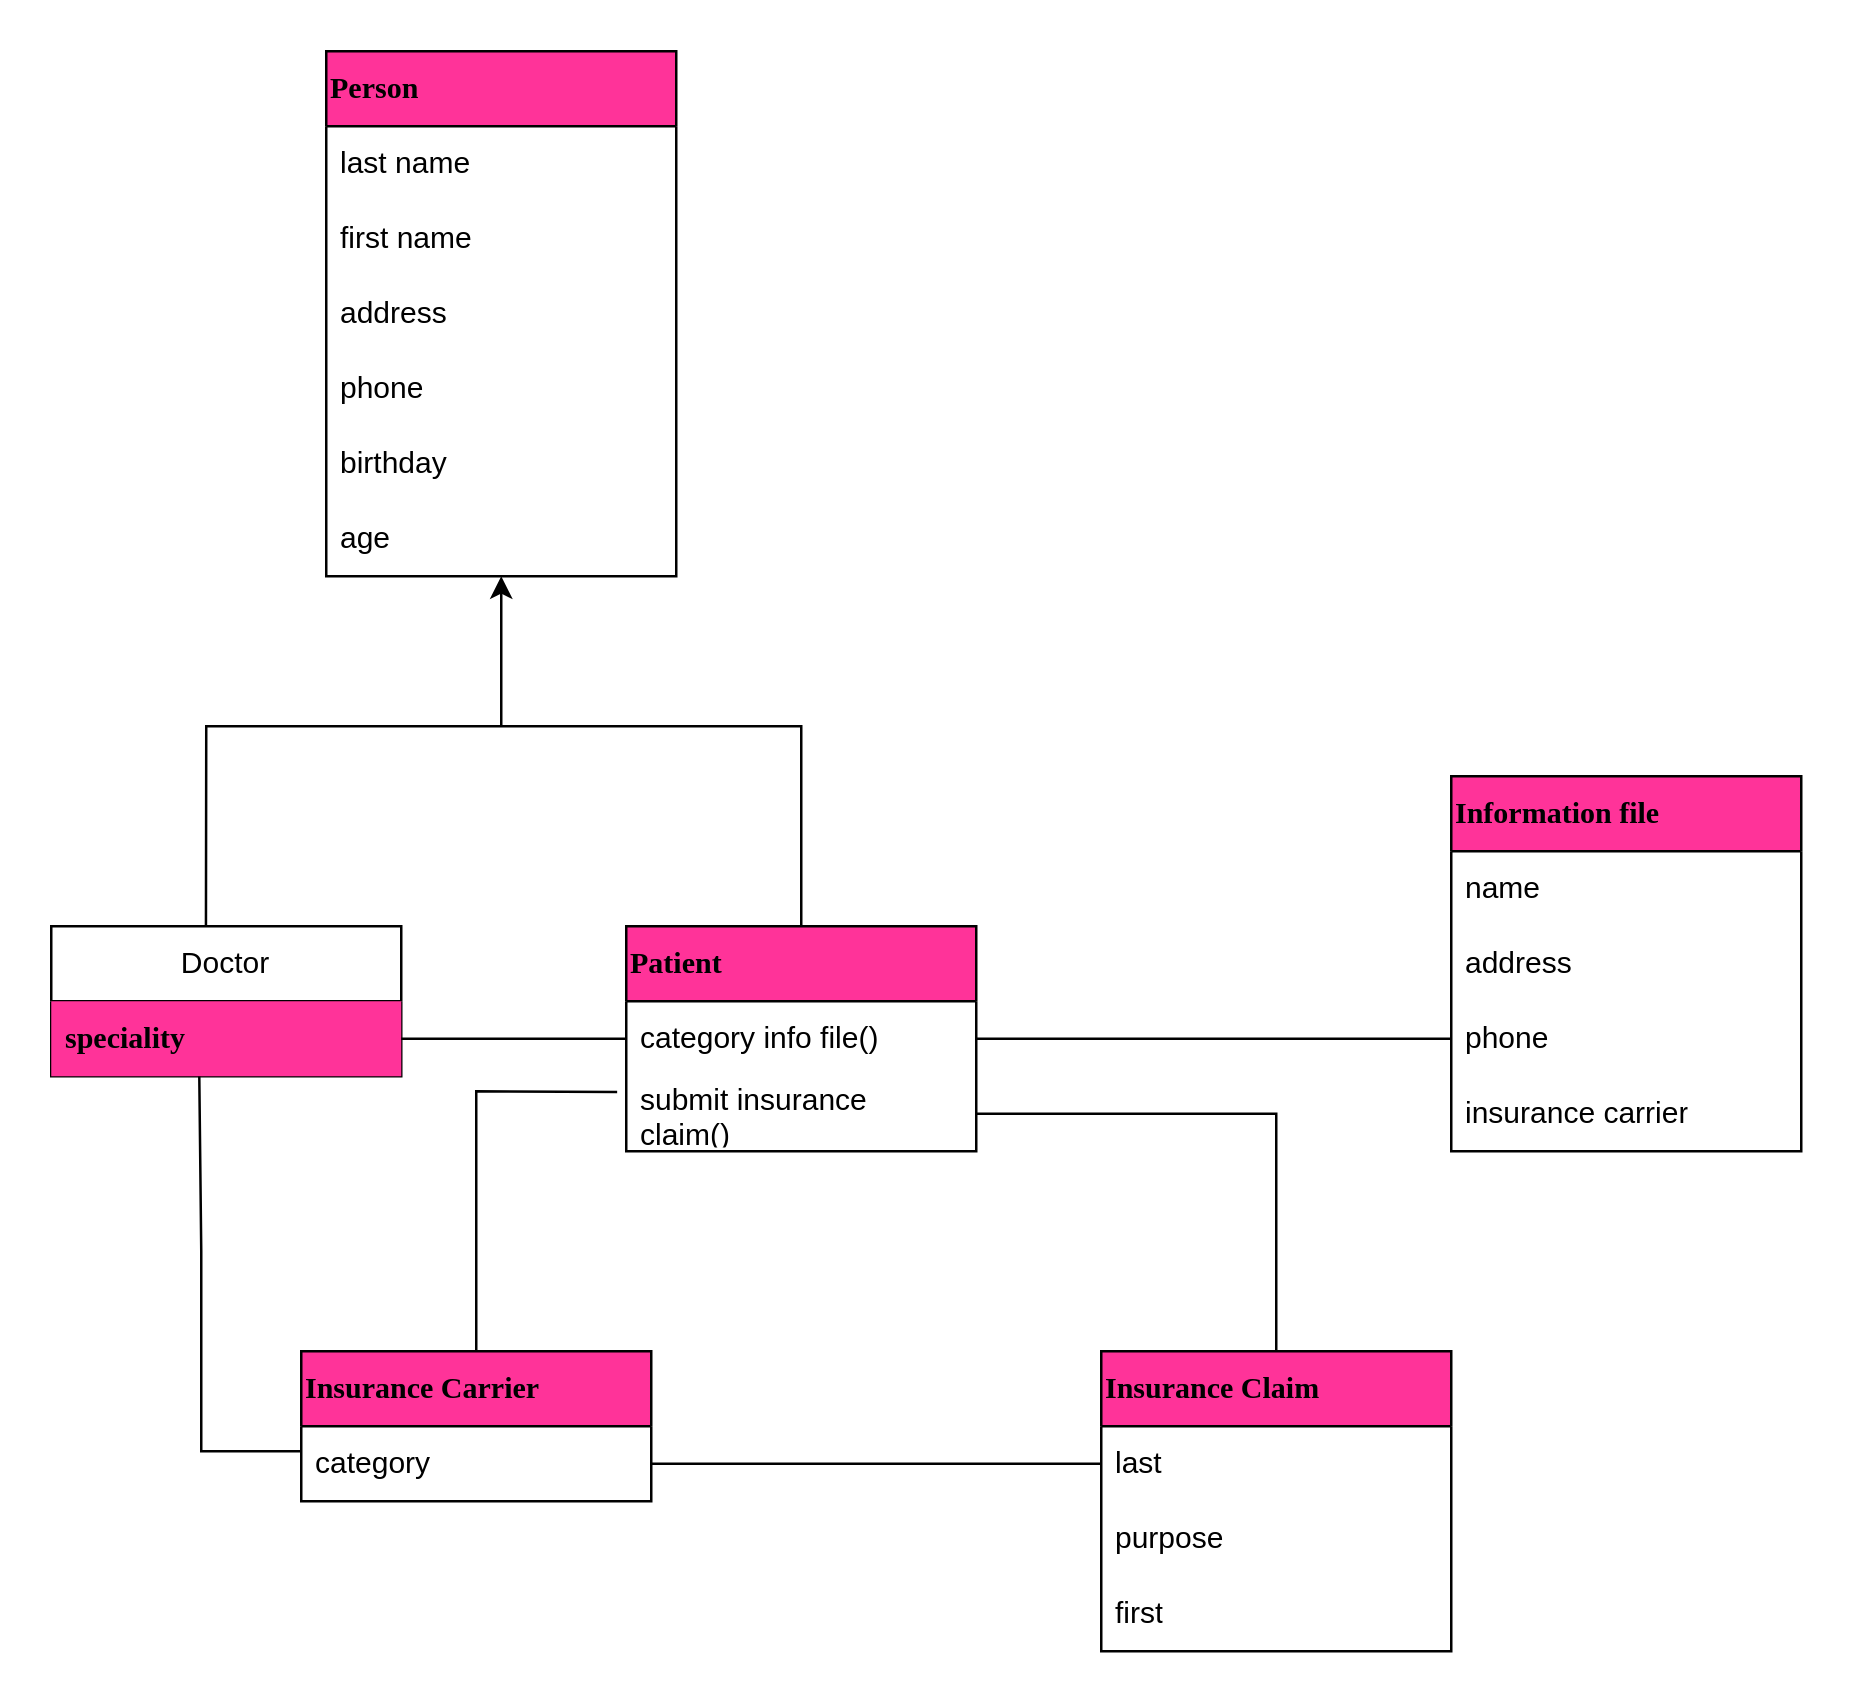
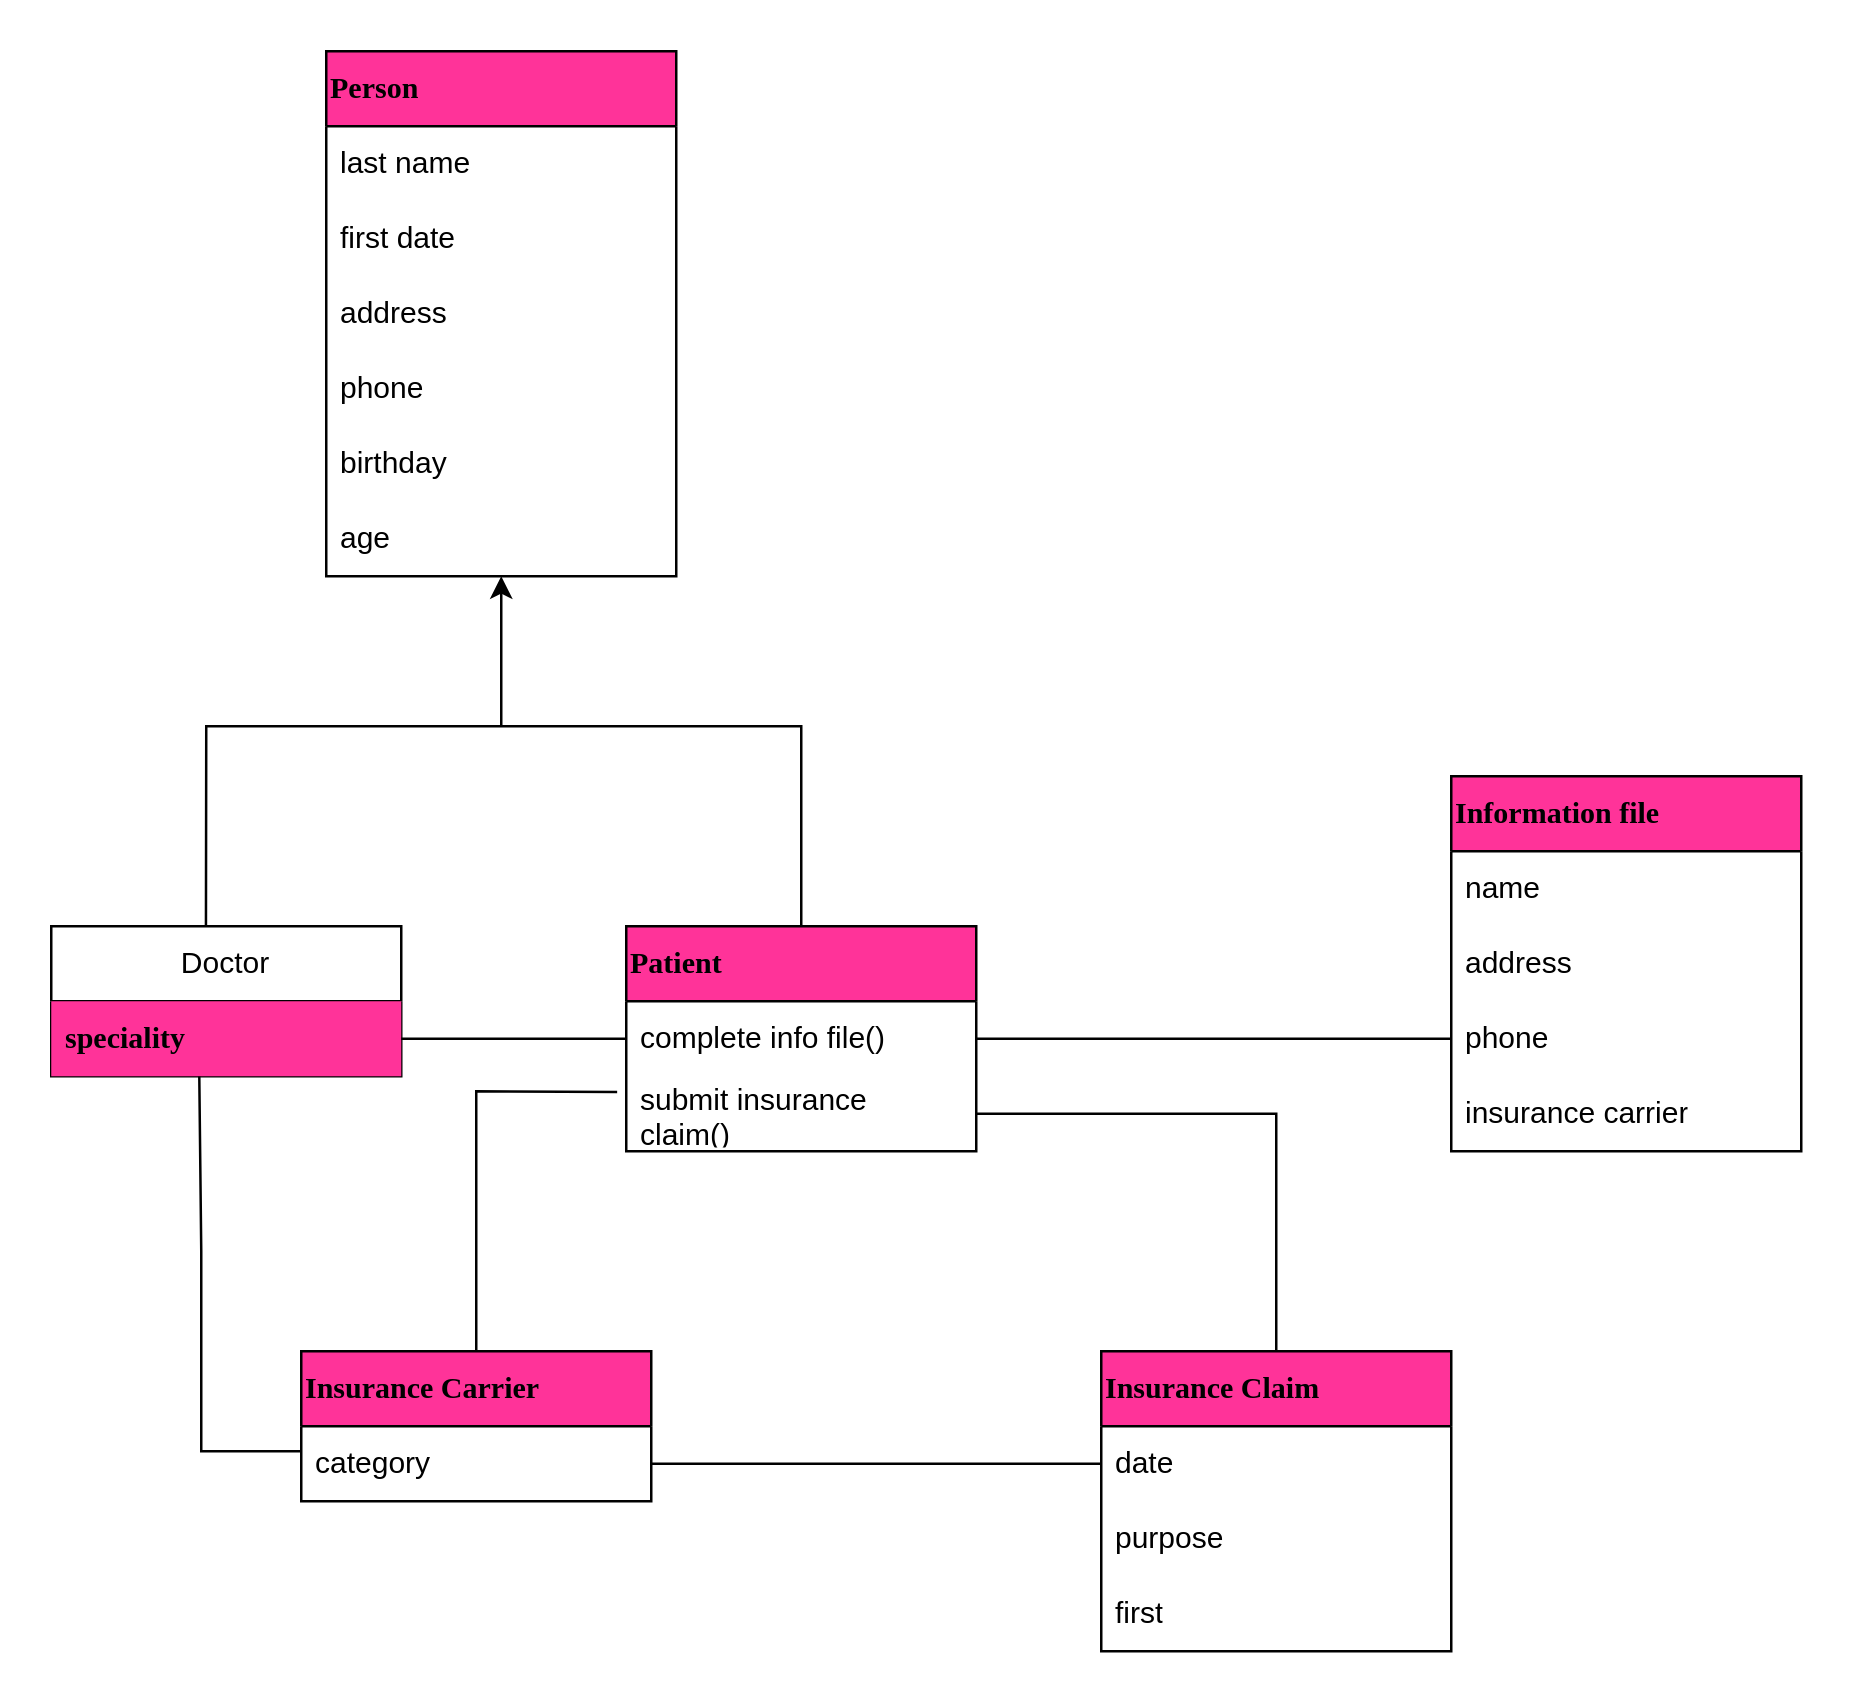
(417, 239) -> (417, 239)
(790, 1039) -> (786, 1039)
(1146, 1464) -> (1150, 1464)
